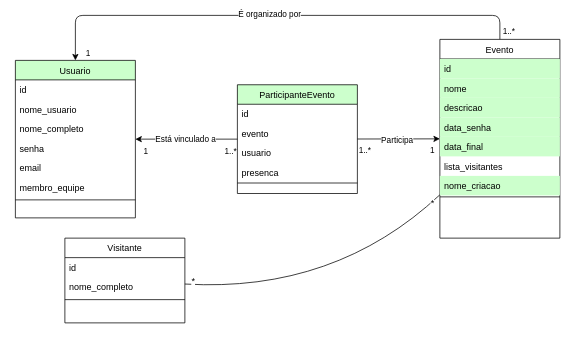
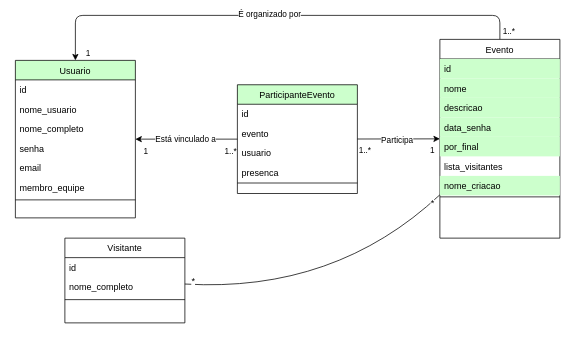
(467, 147) -> (464, 147)
